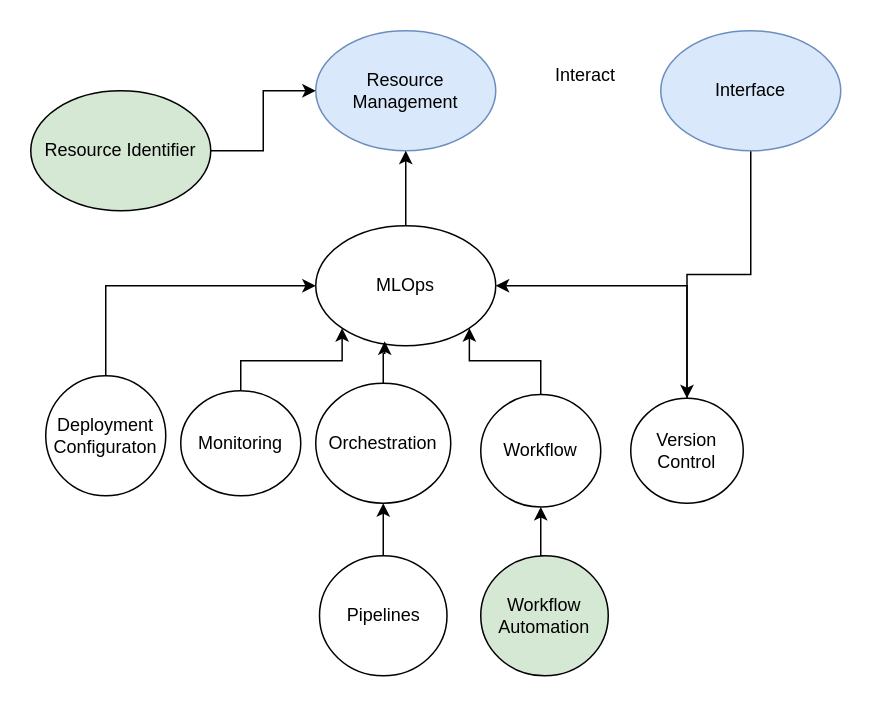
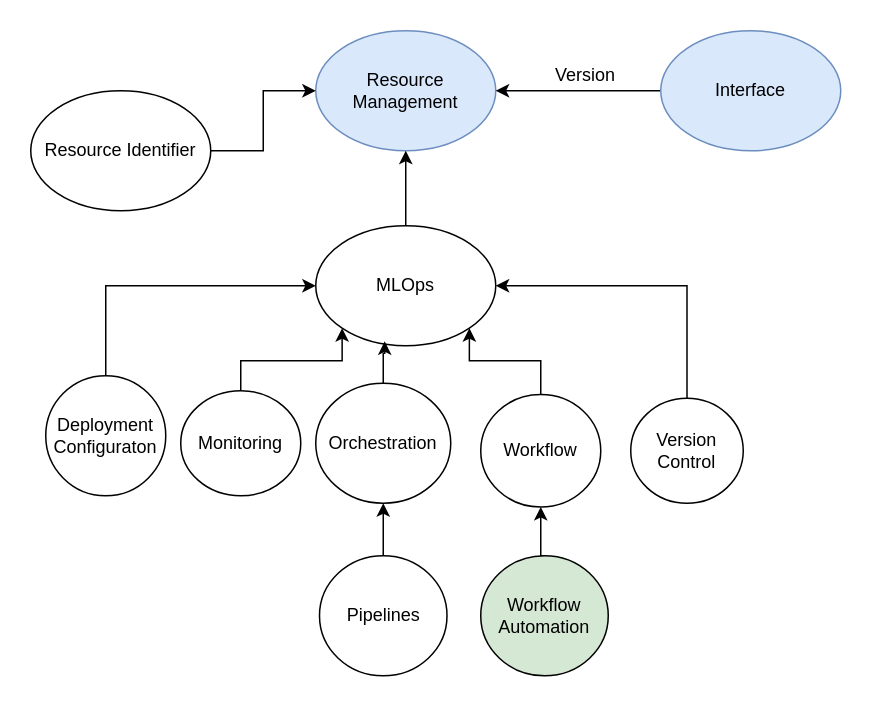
(586, 76) -> (586, 76)
(121, 151) -> (121, 151)
(751, 247) -> (584, 91)
